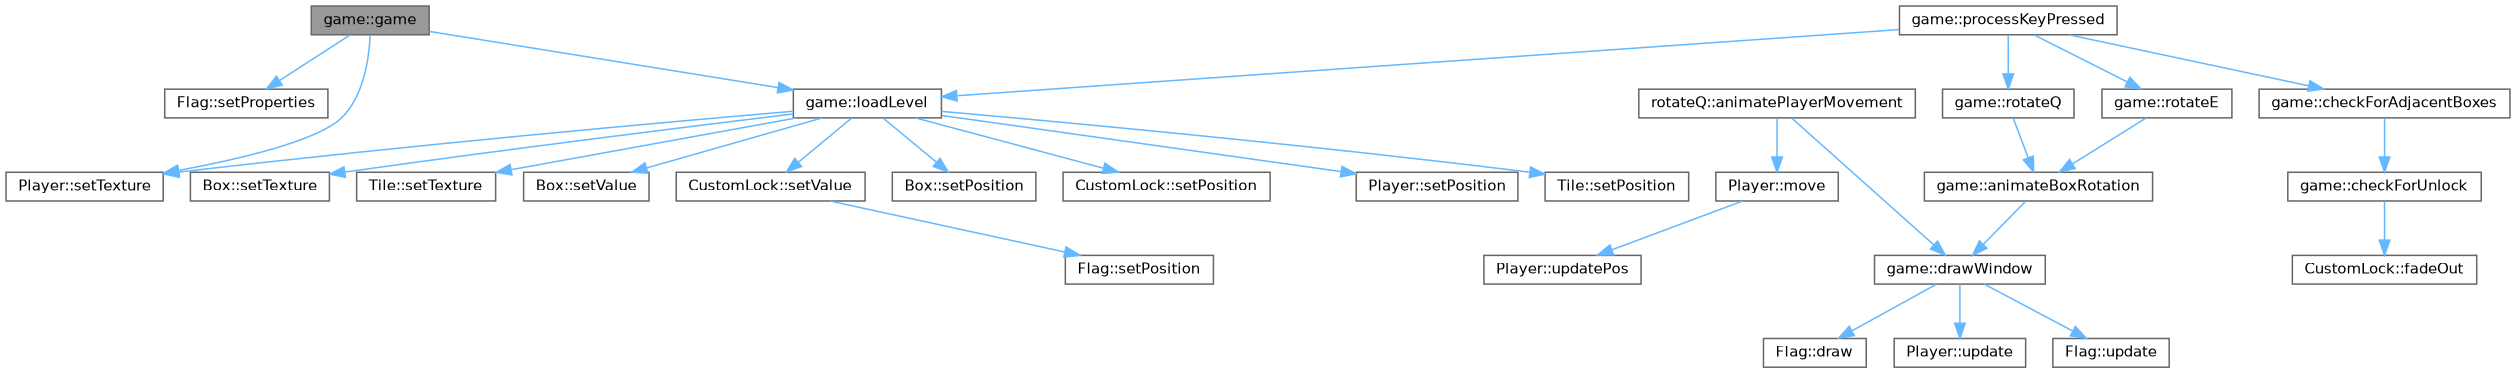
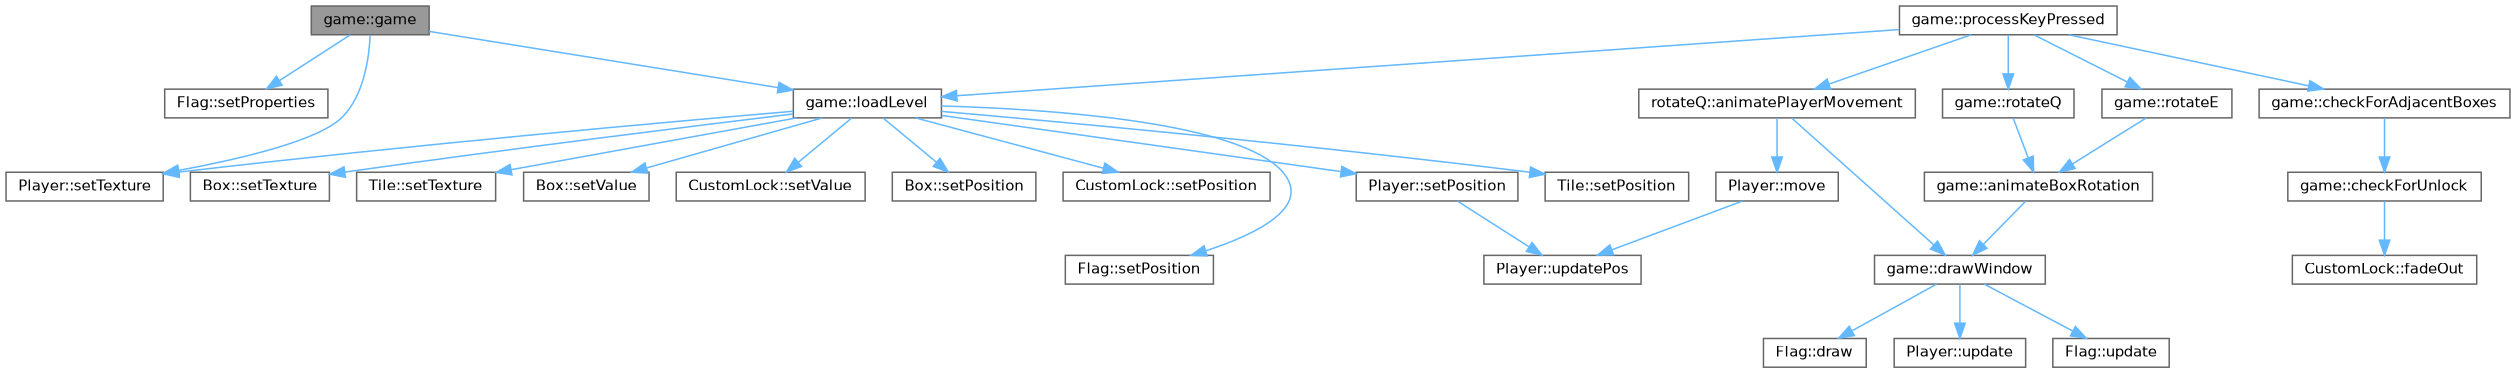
none -> (1900, 59)
none -> (1493, 224)
(947, 226) -> (1098, 117)
